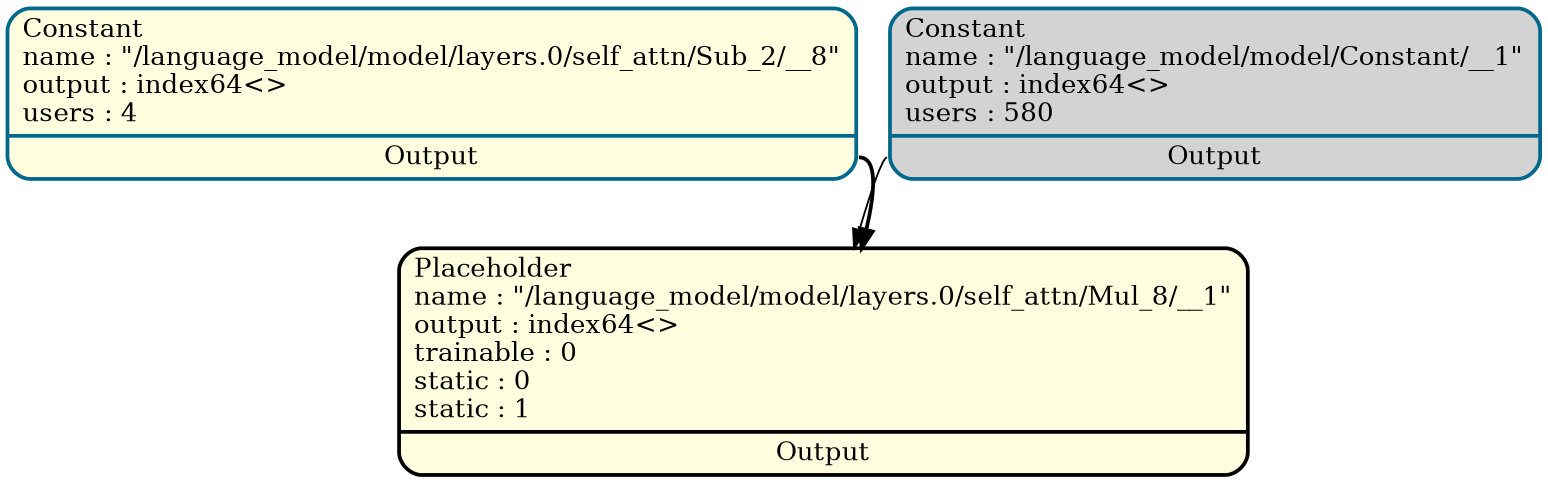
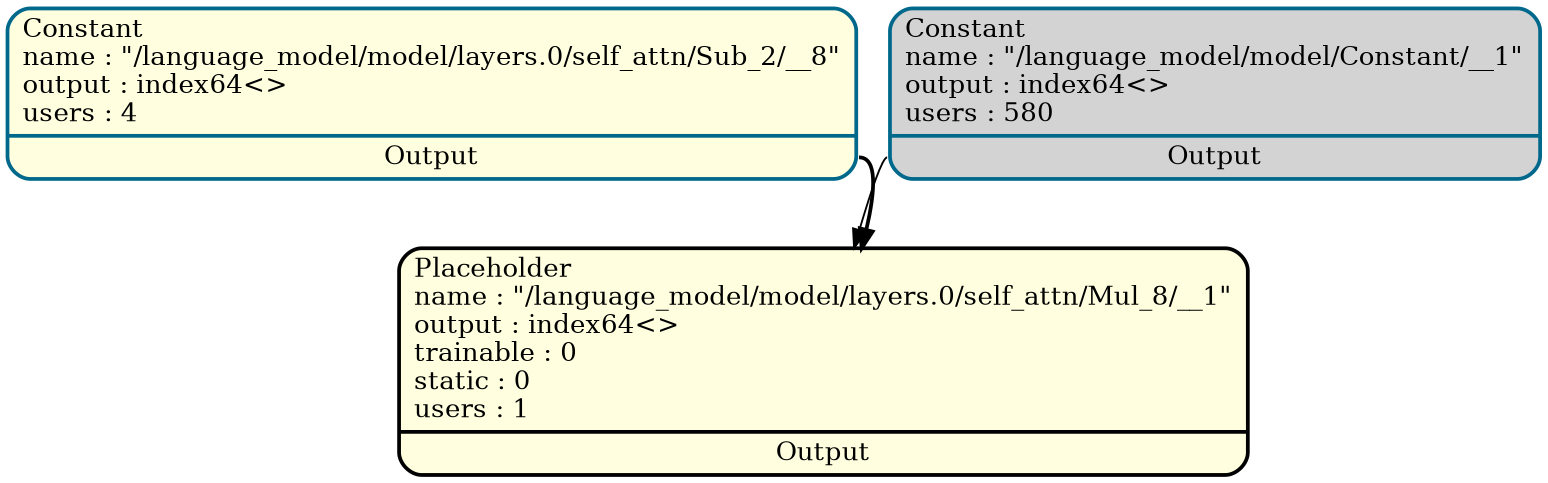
(473, 409) -> (472, 409)
